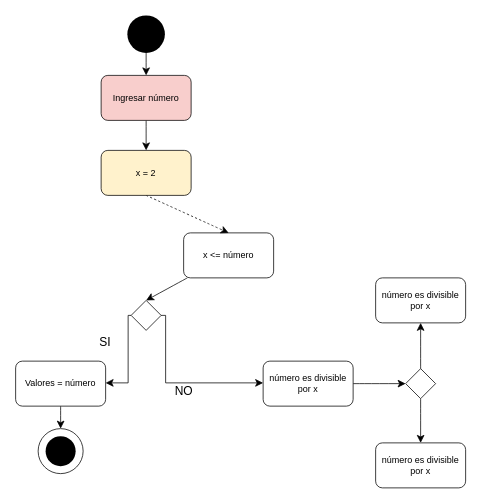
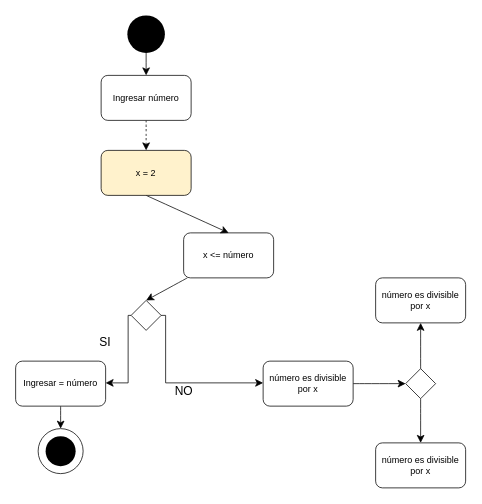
(146, 98) -> (146, 98)
(146, 132) -> (146, 132)
(184, 213) -> (184, 213)
(60, 384) -> (60, 384)
